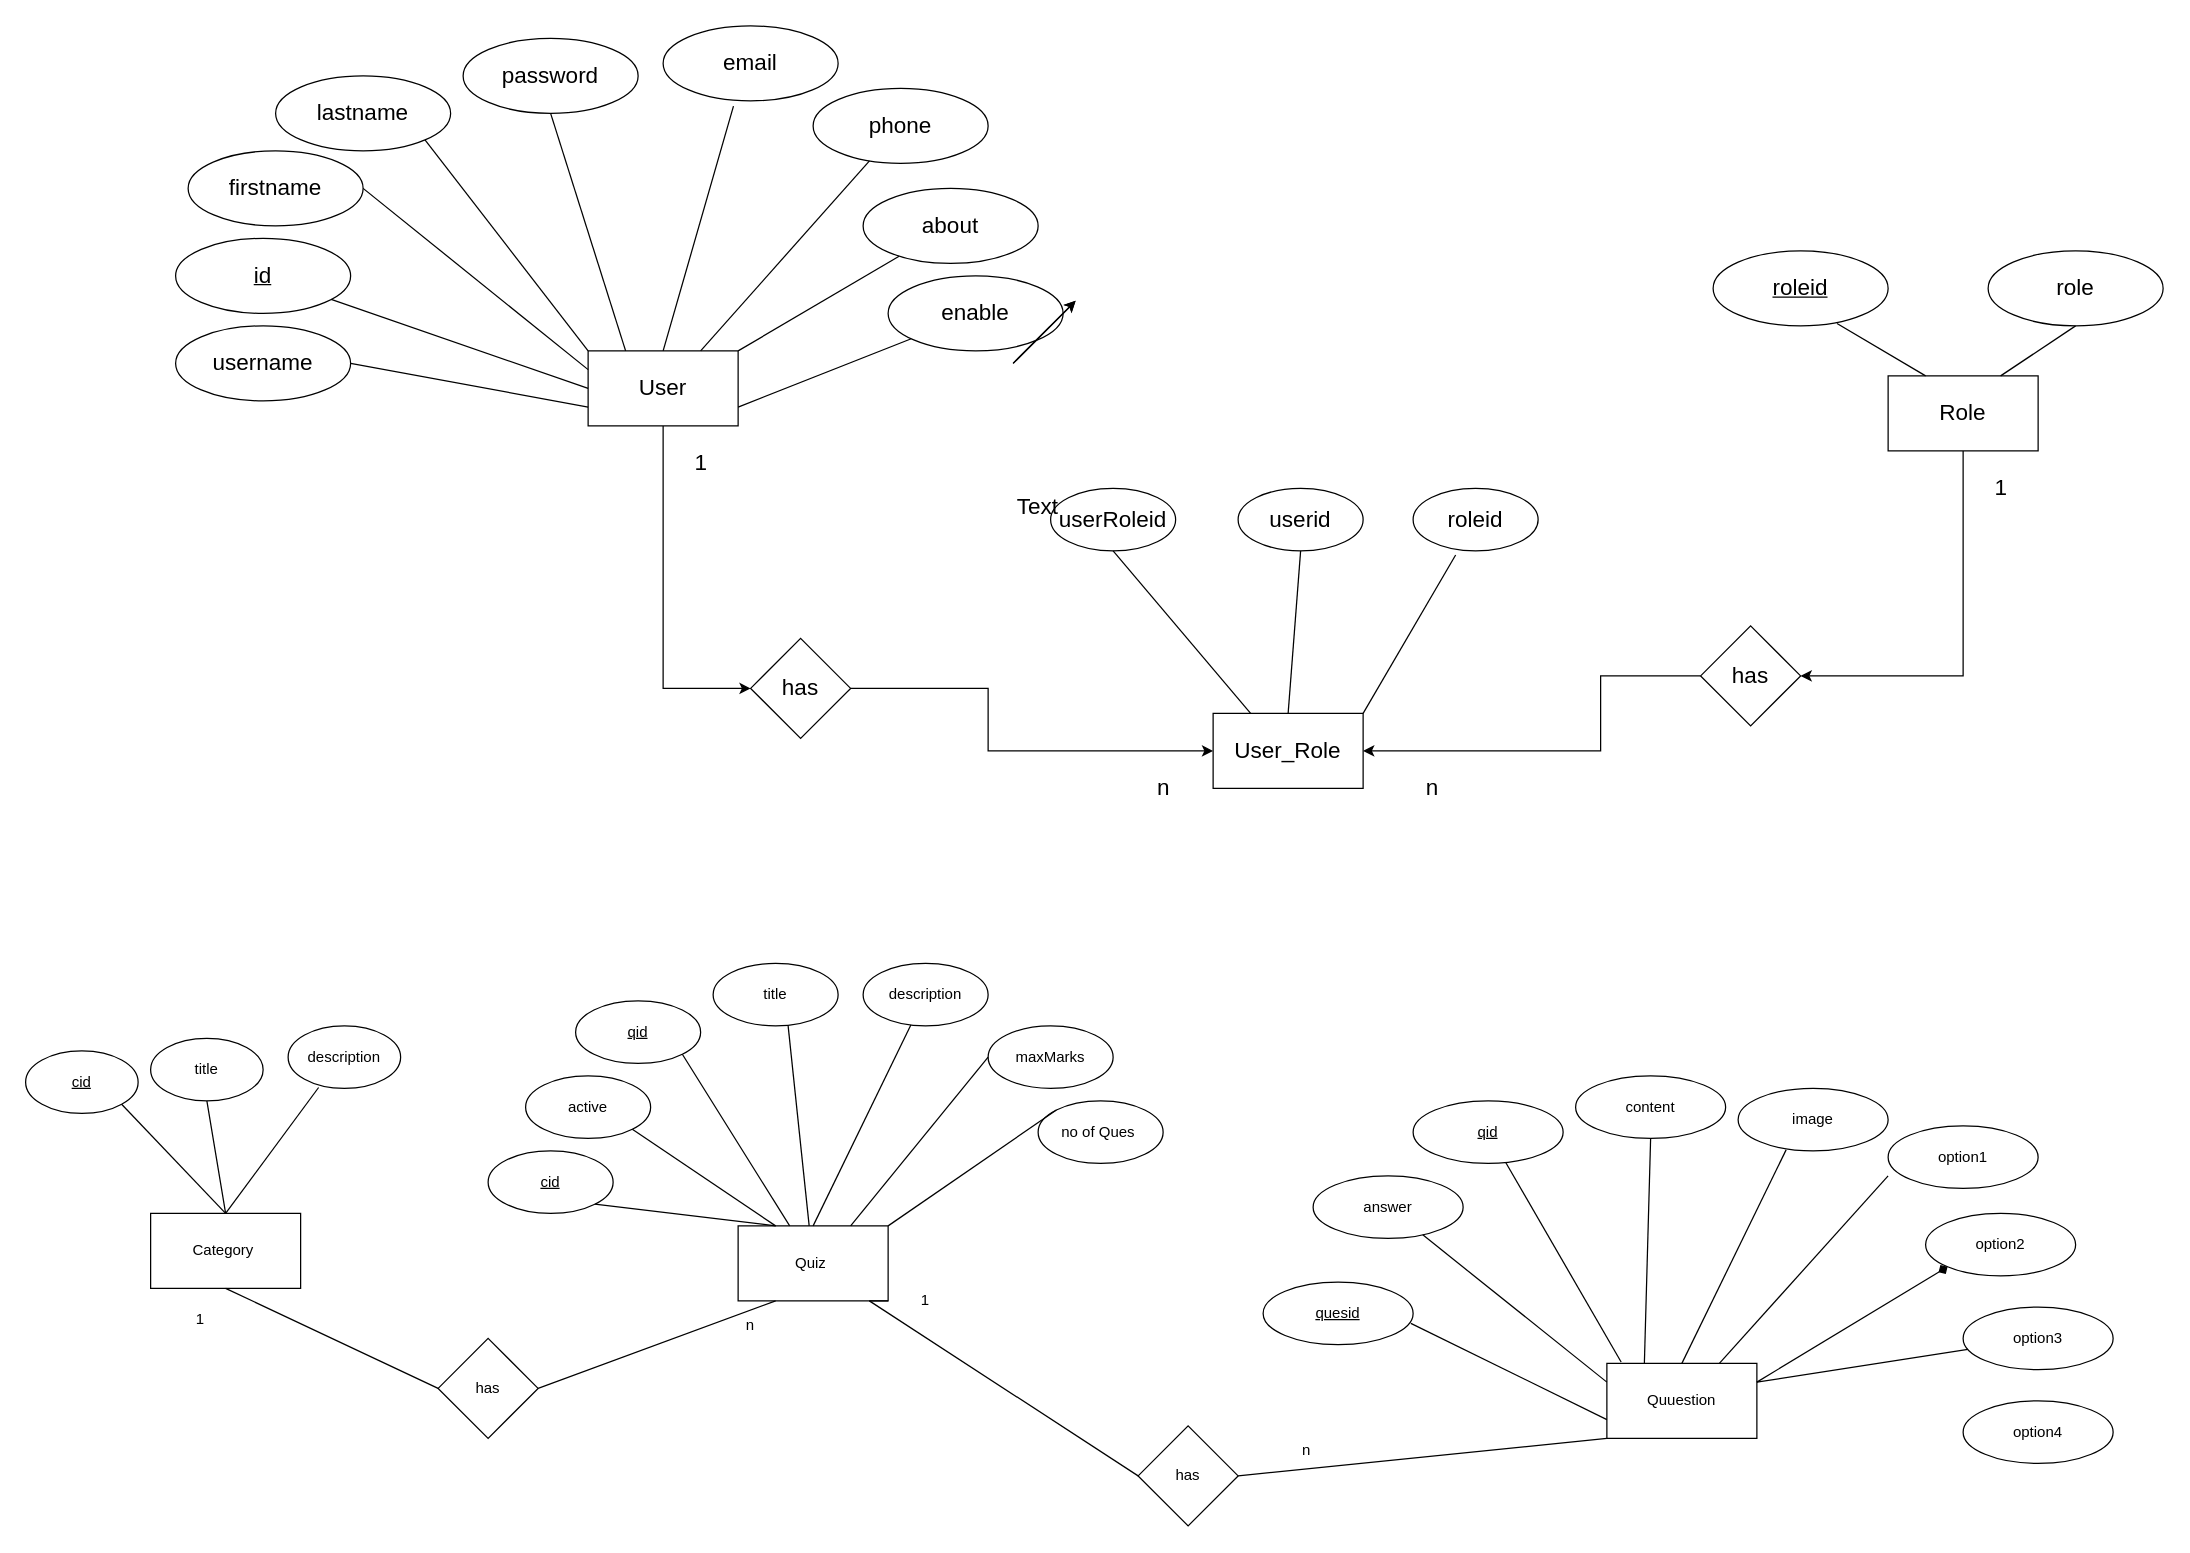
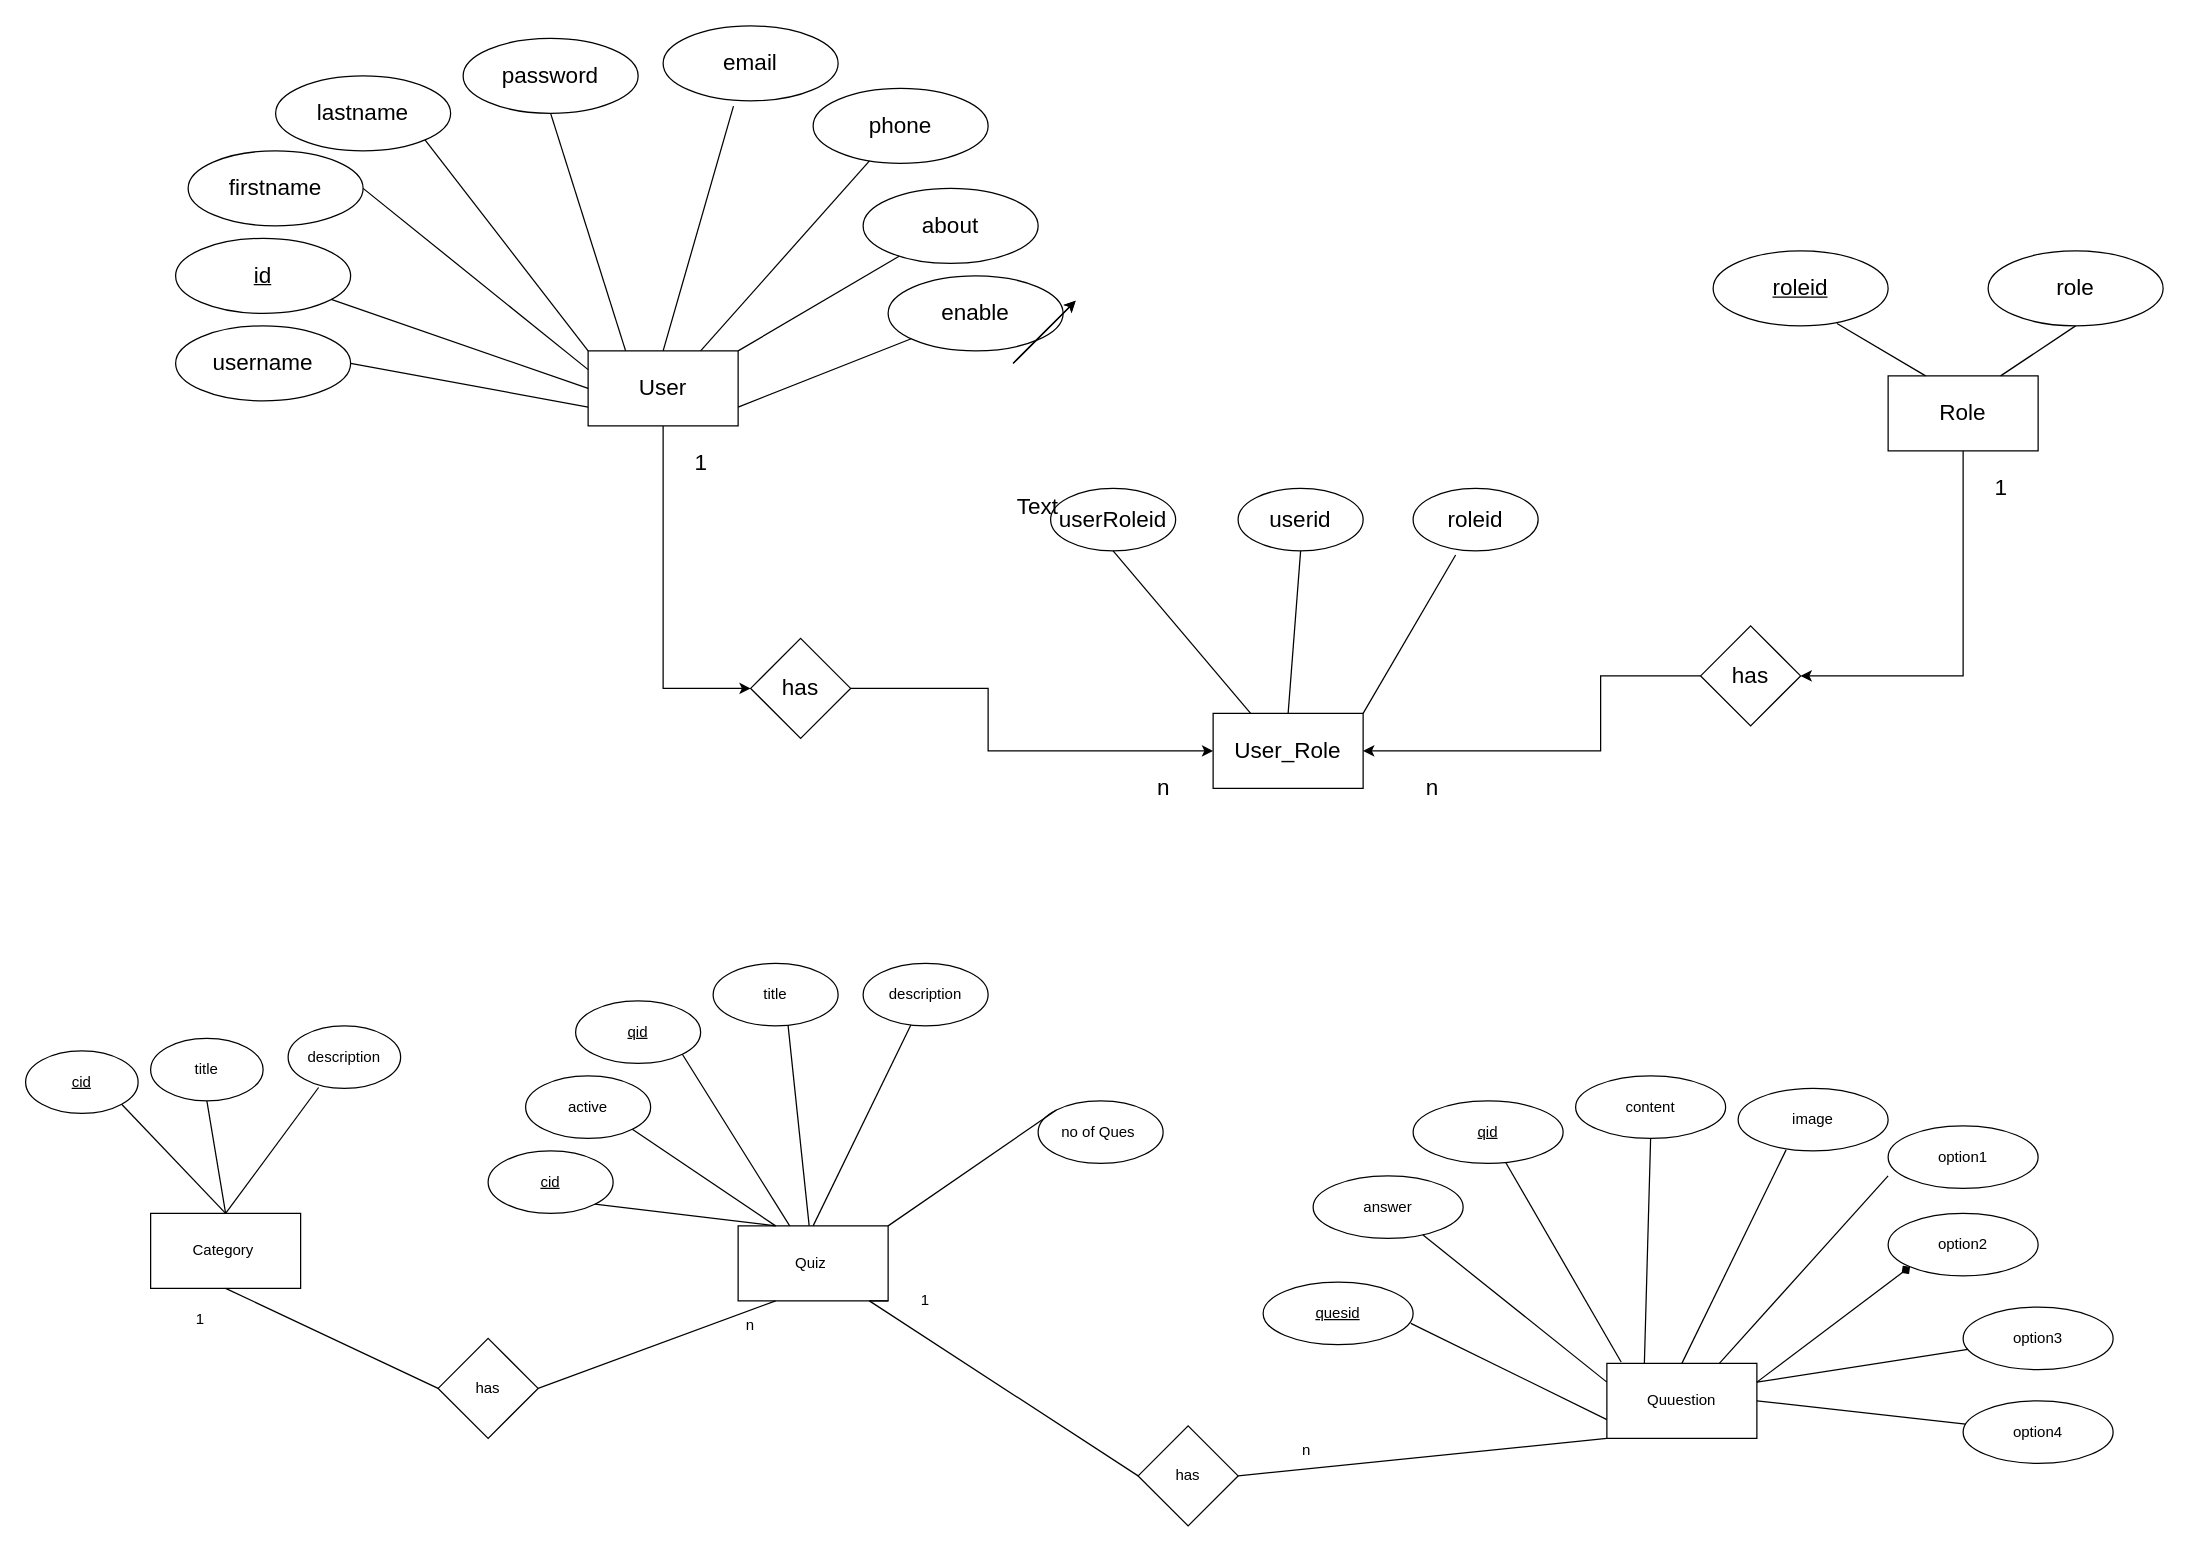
(1051, 1057) -> none
(920, 1141) -> none
(2001, 1244) -> (1963, 1244)
none -> (1861, 1412)
